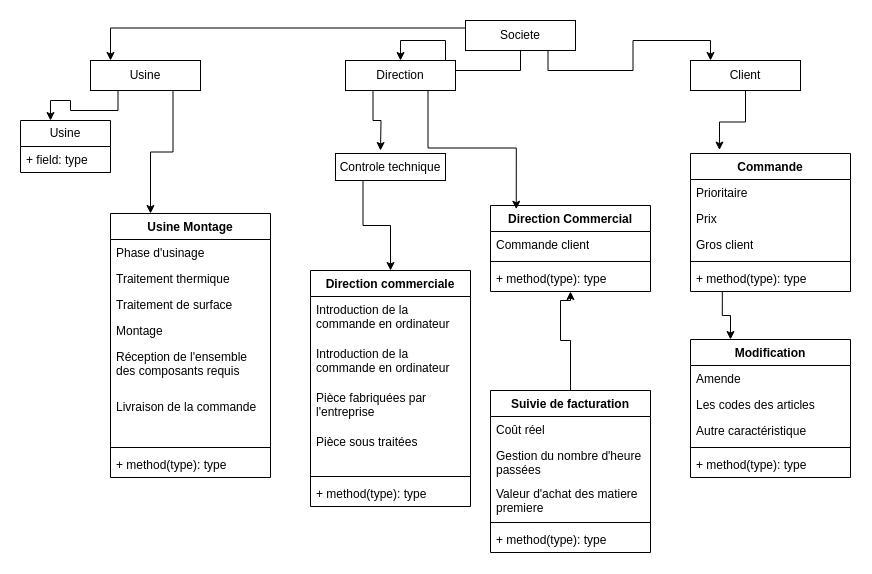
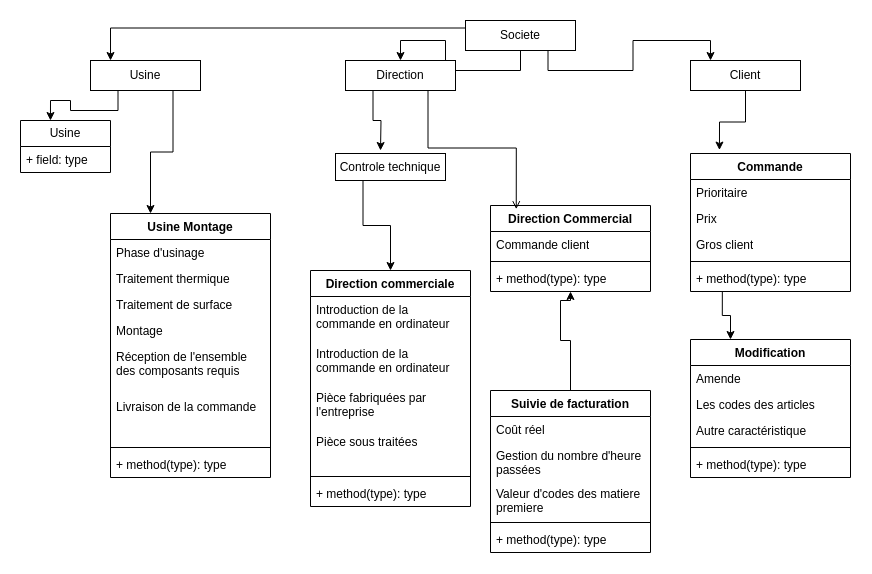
(516, 201) -> (516, 202)
(572, 502) -> (572, 502)
